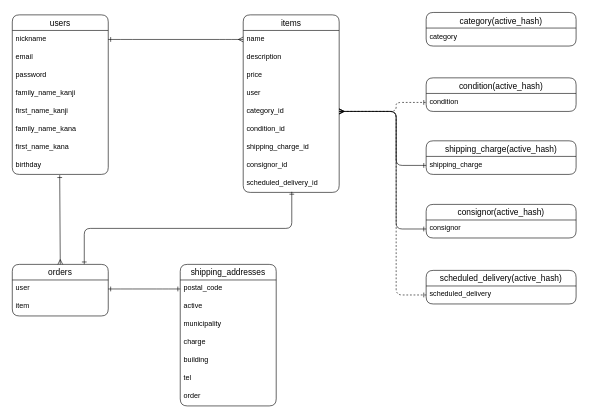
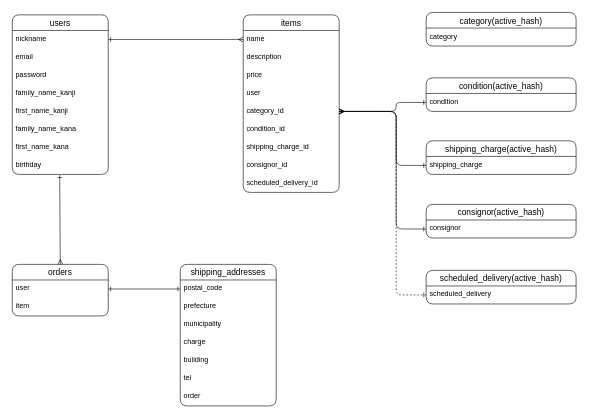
(404, 102) -> (404, 102)
(187, 228) -> none
(195, 306) -> (204, 306)
